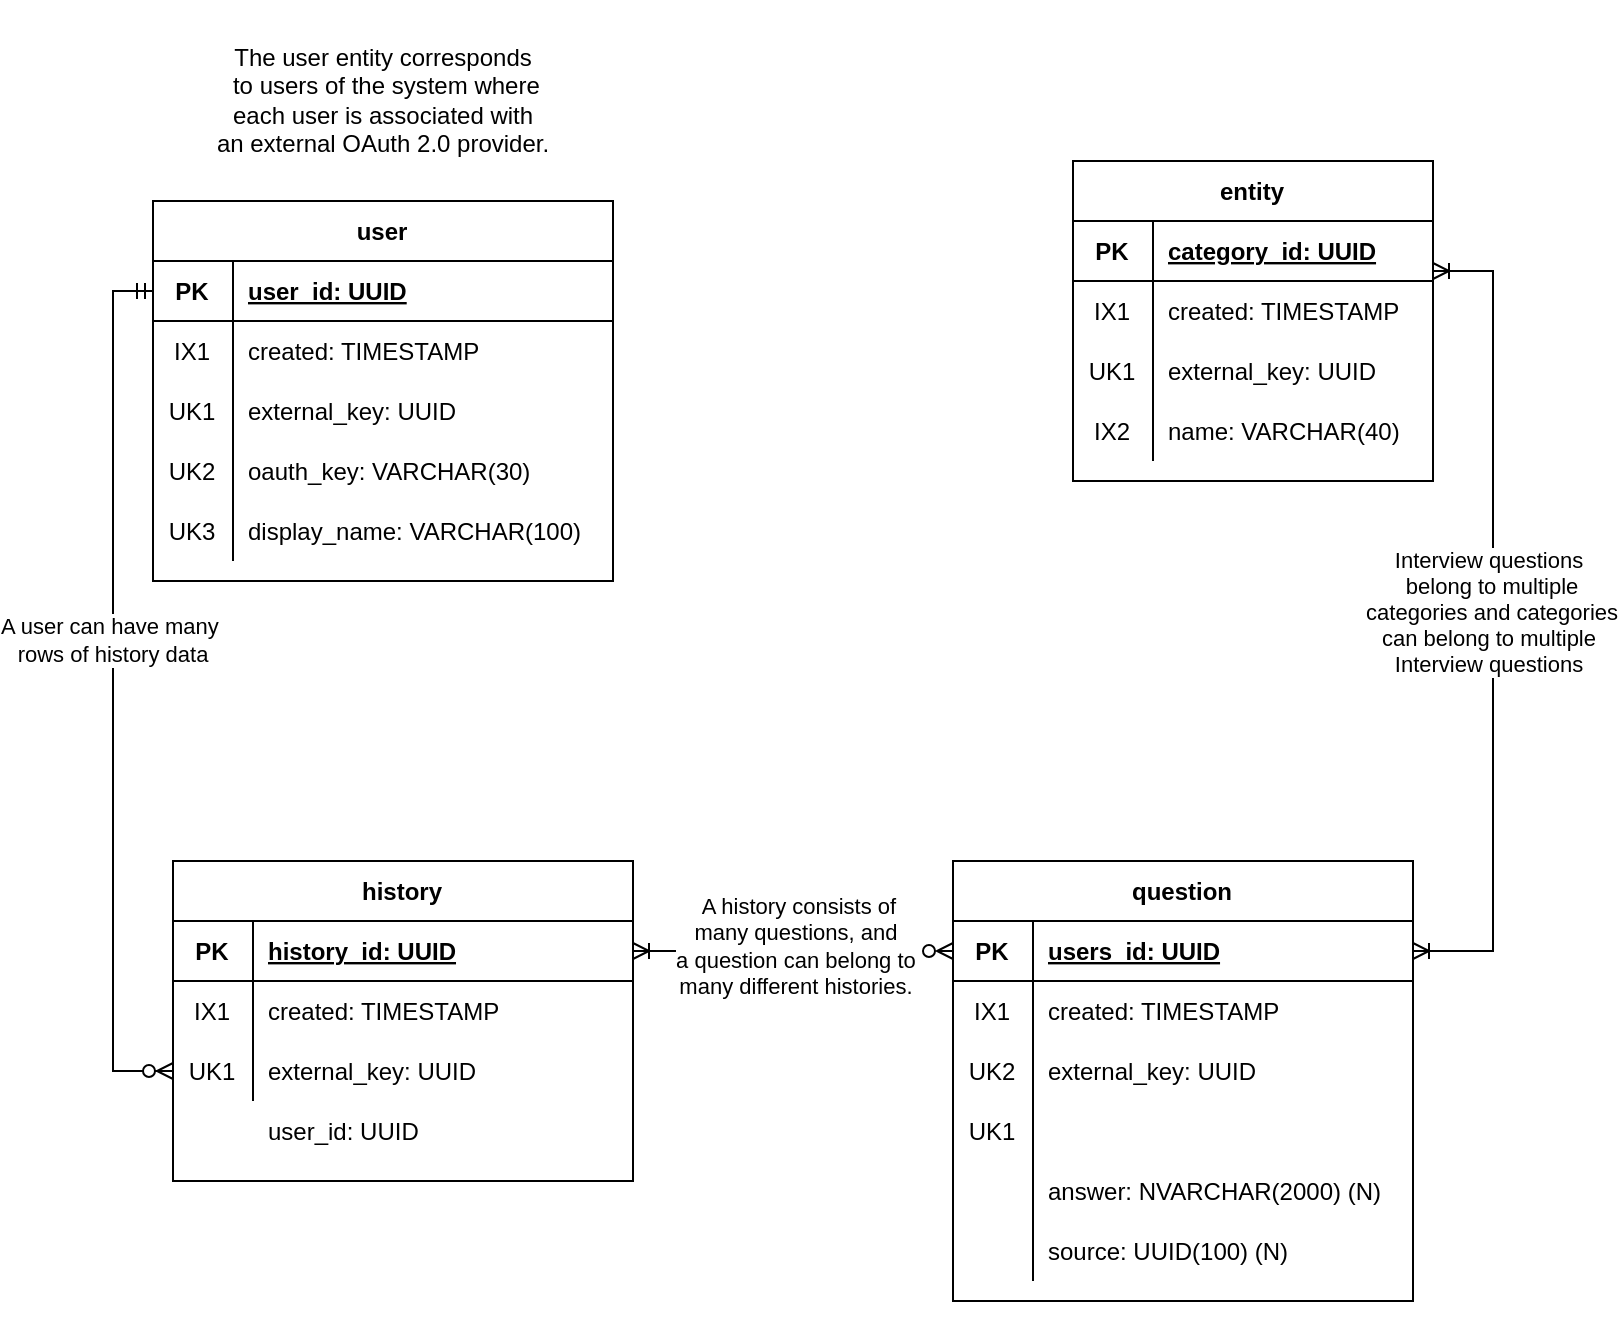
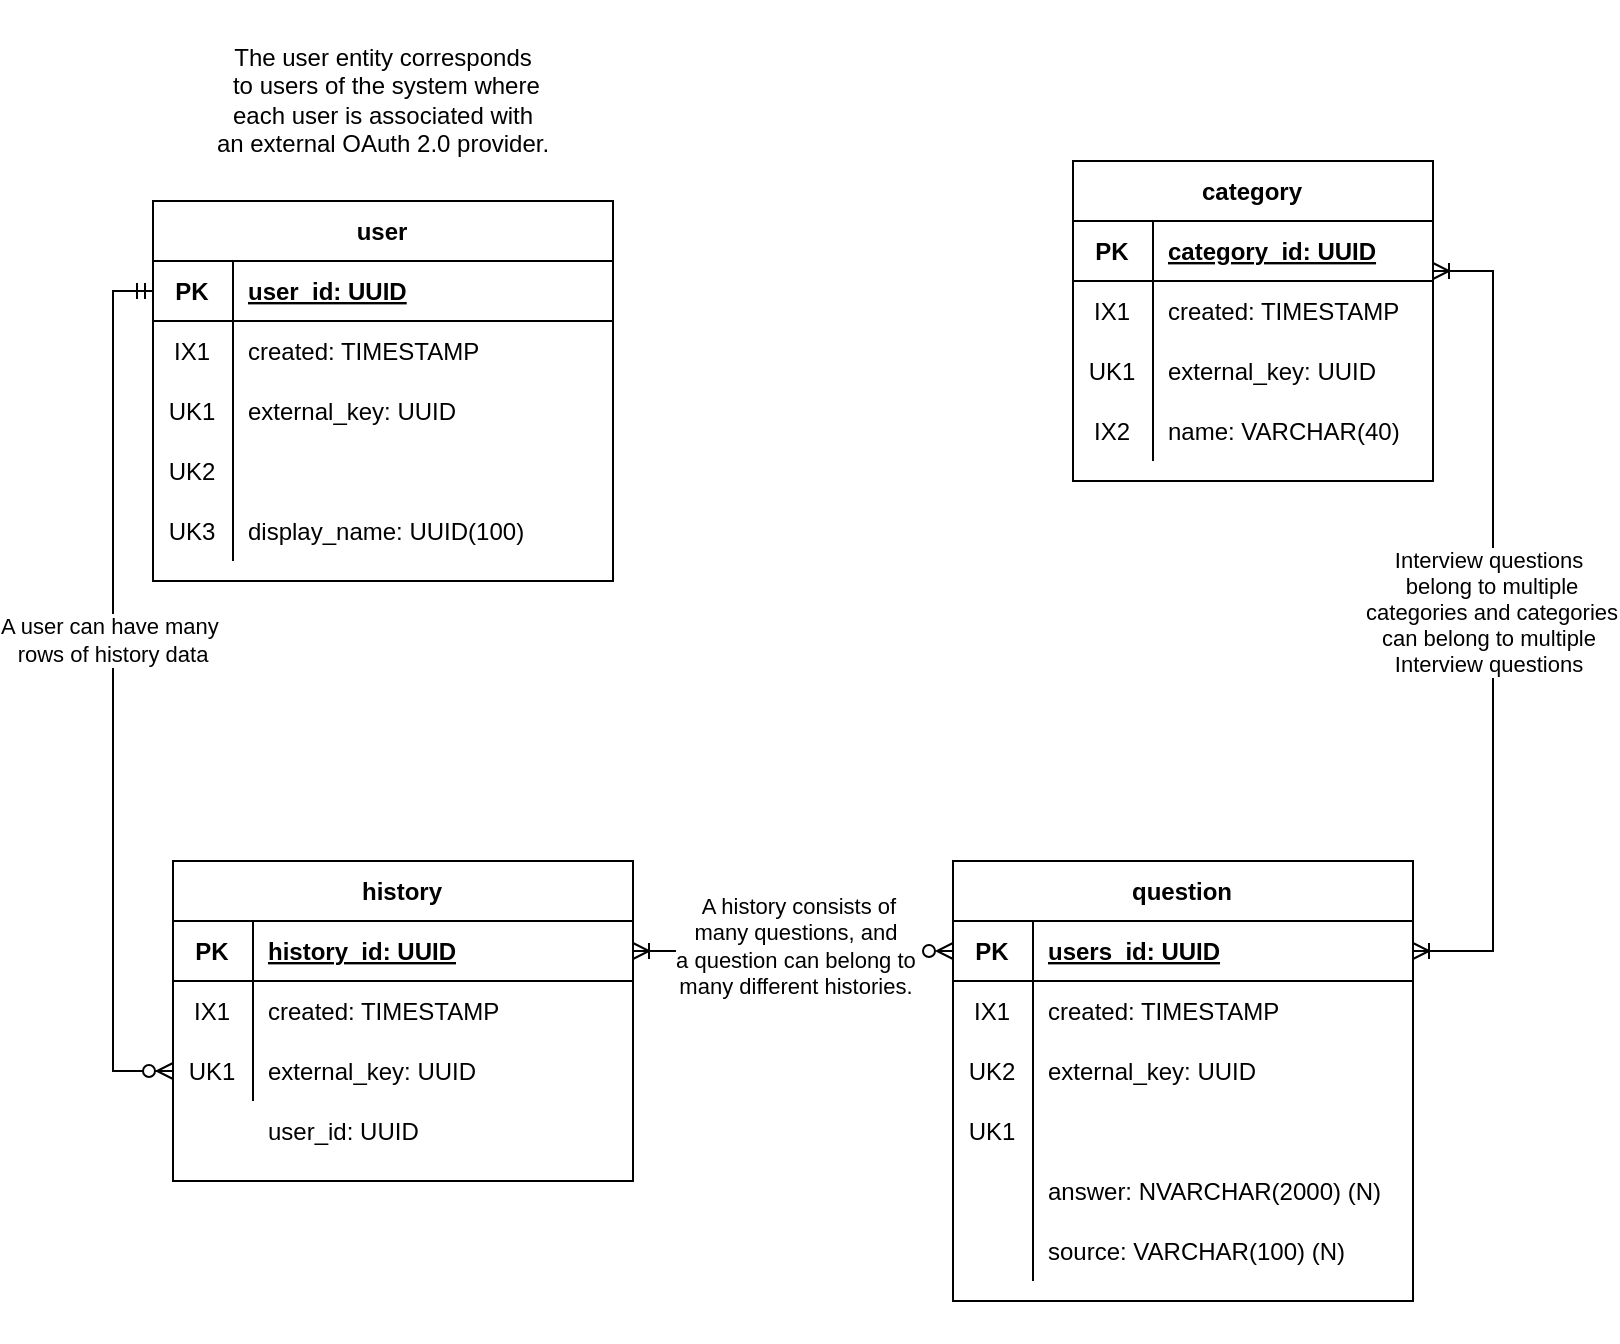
(1252, 192) -> (1252, 192)
(423, 471) -> none
(410, 532) -> (390, 532)
(1180, 1252) -> (1200, 1252)
